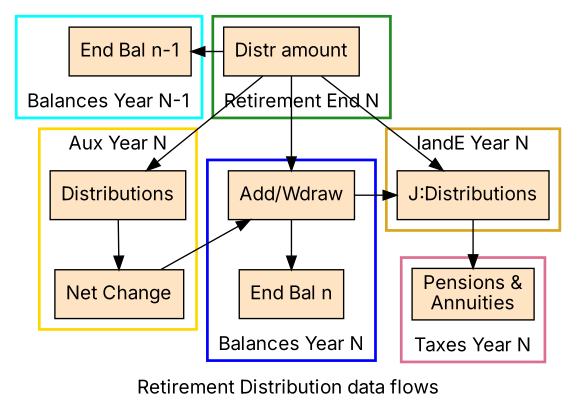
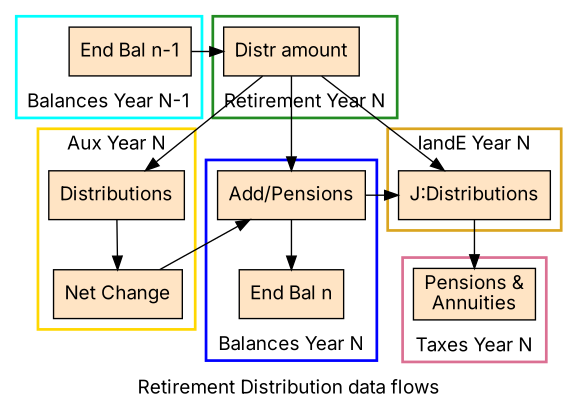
(214, 52) -> (200, 52)
(302, 102) -> (305, 102)
(291, 195) -> (291, 195)
